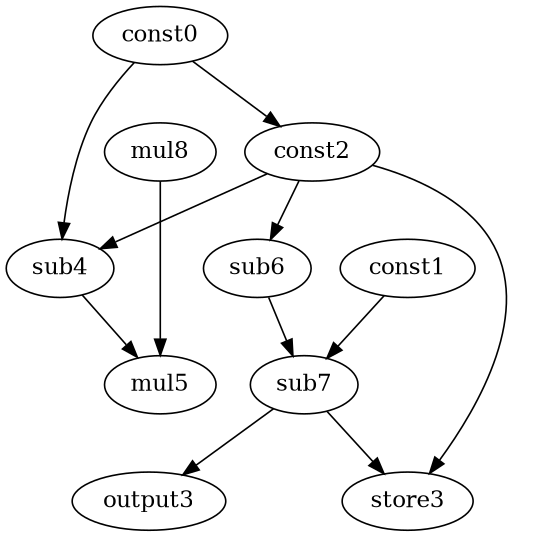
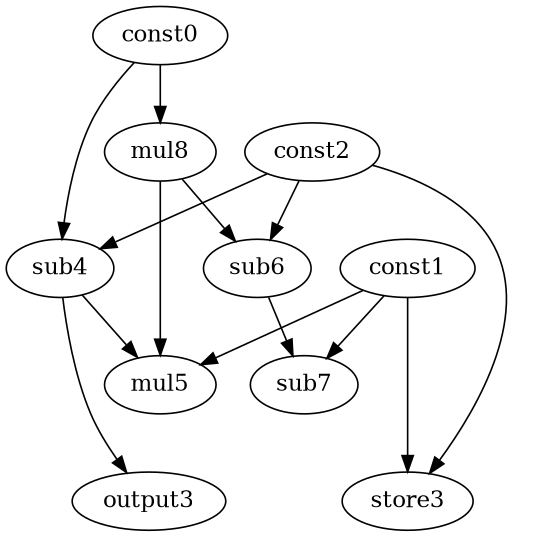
(230, 89) -> (160, 86)
none -> (210, 211)
none -> (293, 322)
(235, 437) -> (79, 382)
(350, 437) -> (408, 376)
